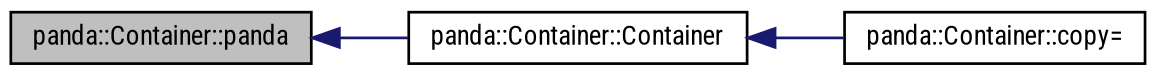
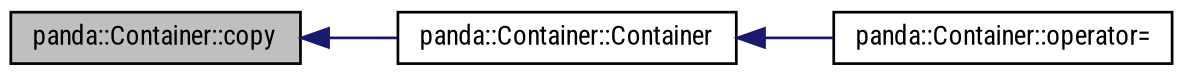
(161, 38) -> (156, 38)
(995, 38) -> (1003, 38)
